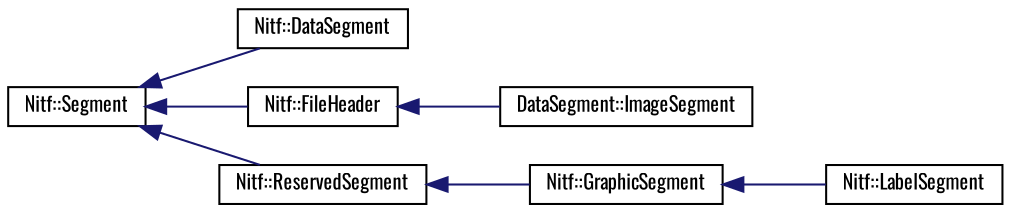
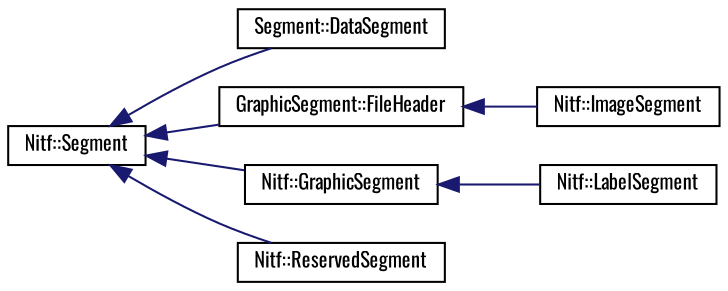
(323, 29) -> (341, 29)
(323, 107) -> (341, 107)
(626, 107) -> (628, 107)
(489, 184) -> (205, 164)
